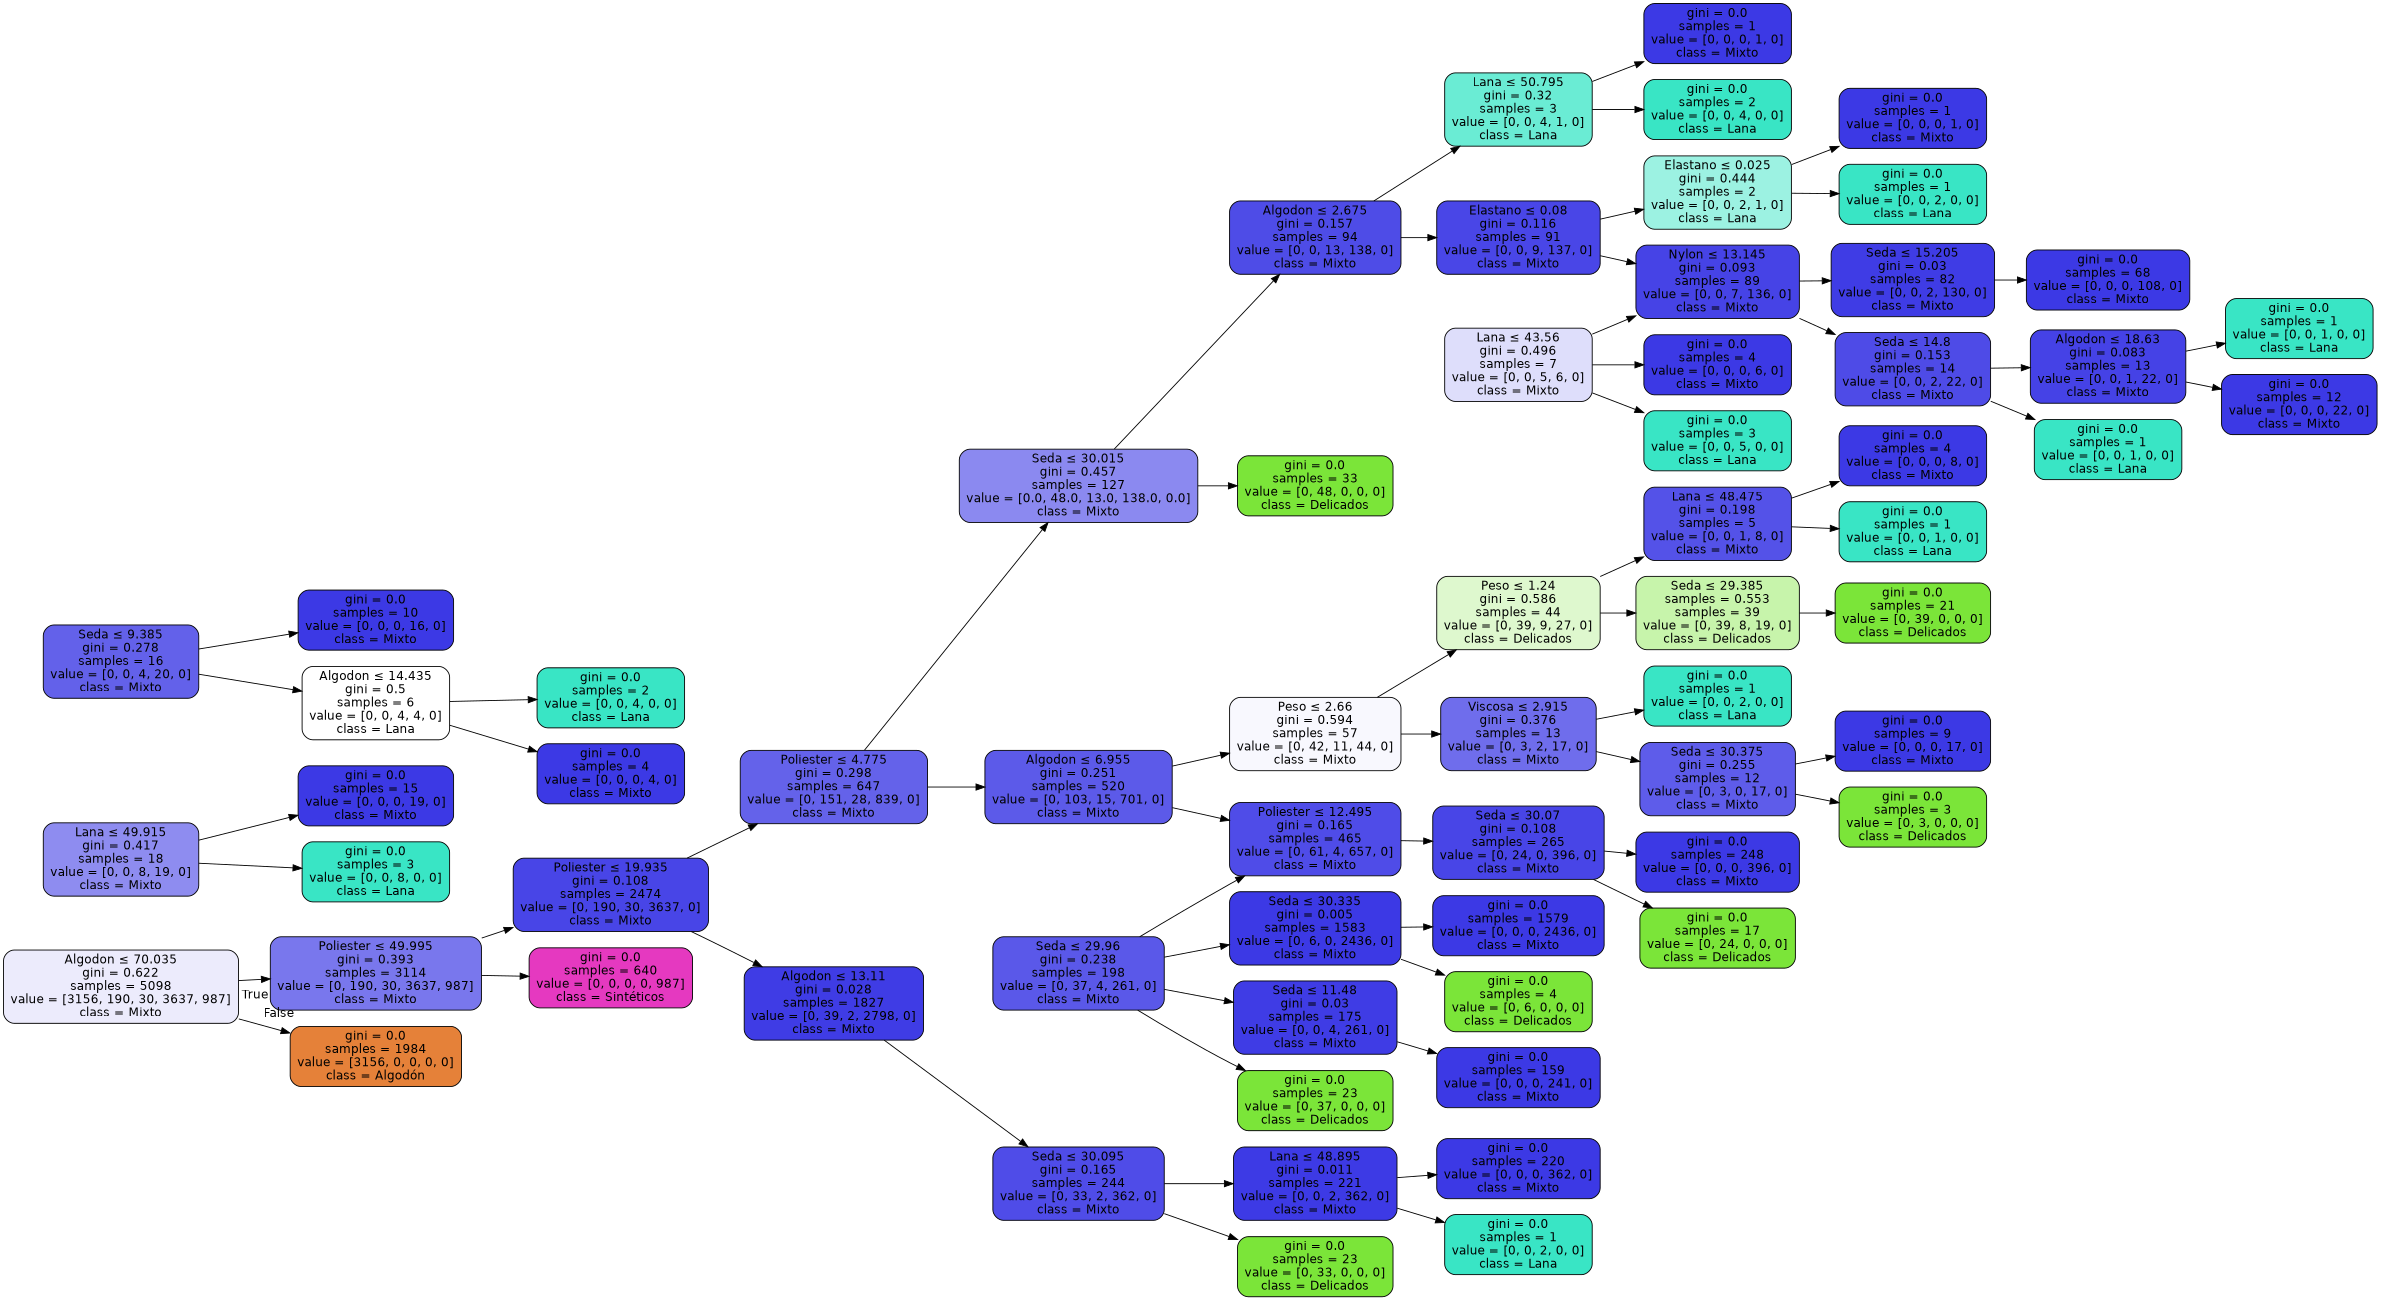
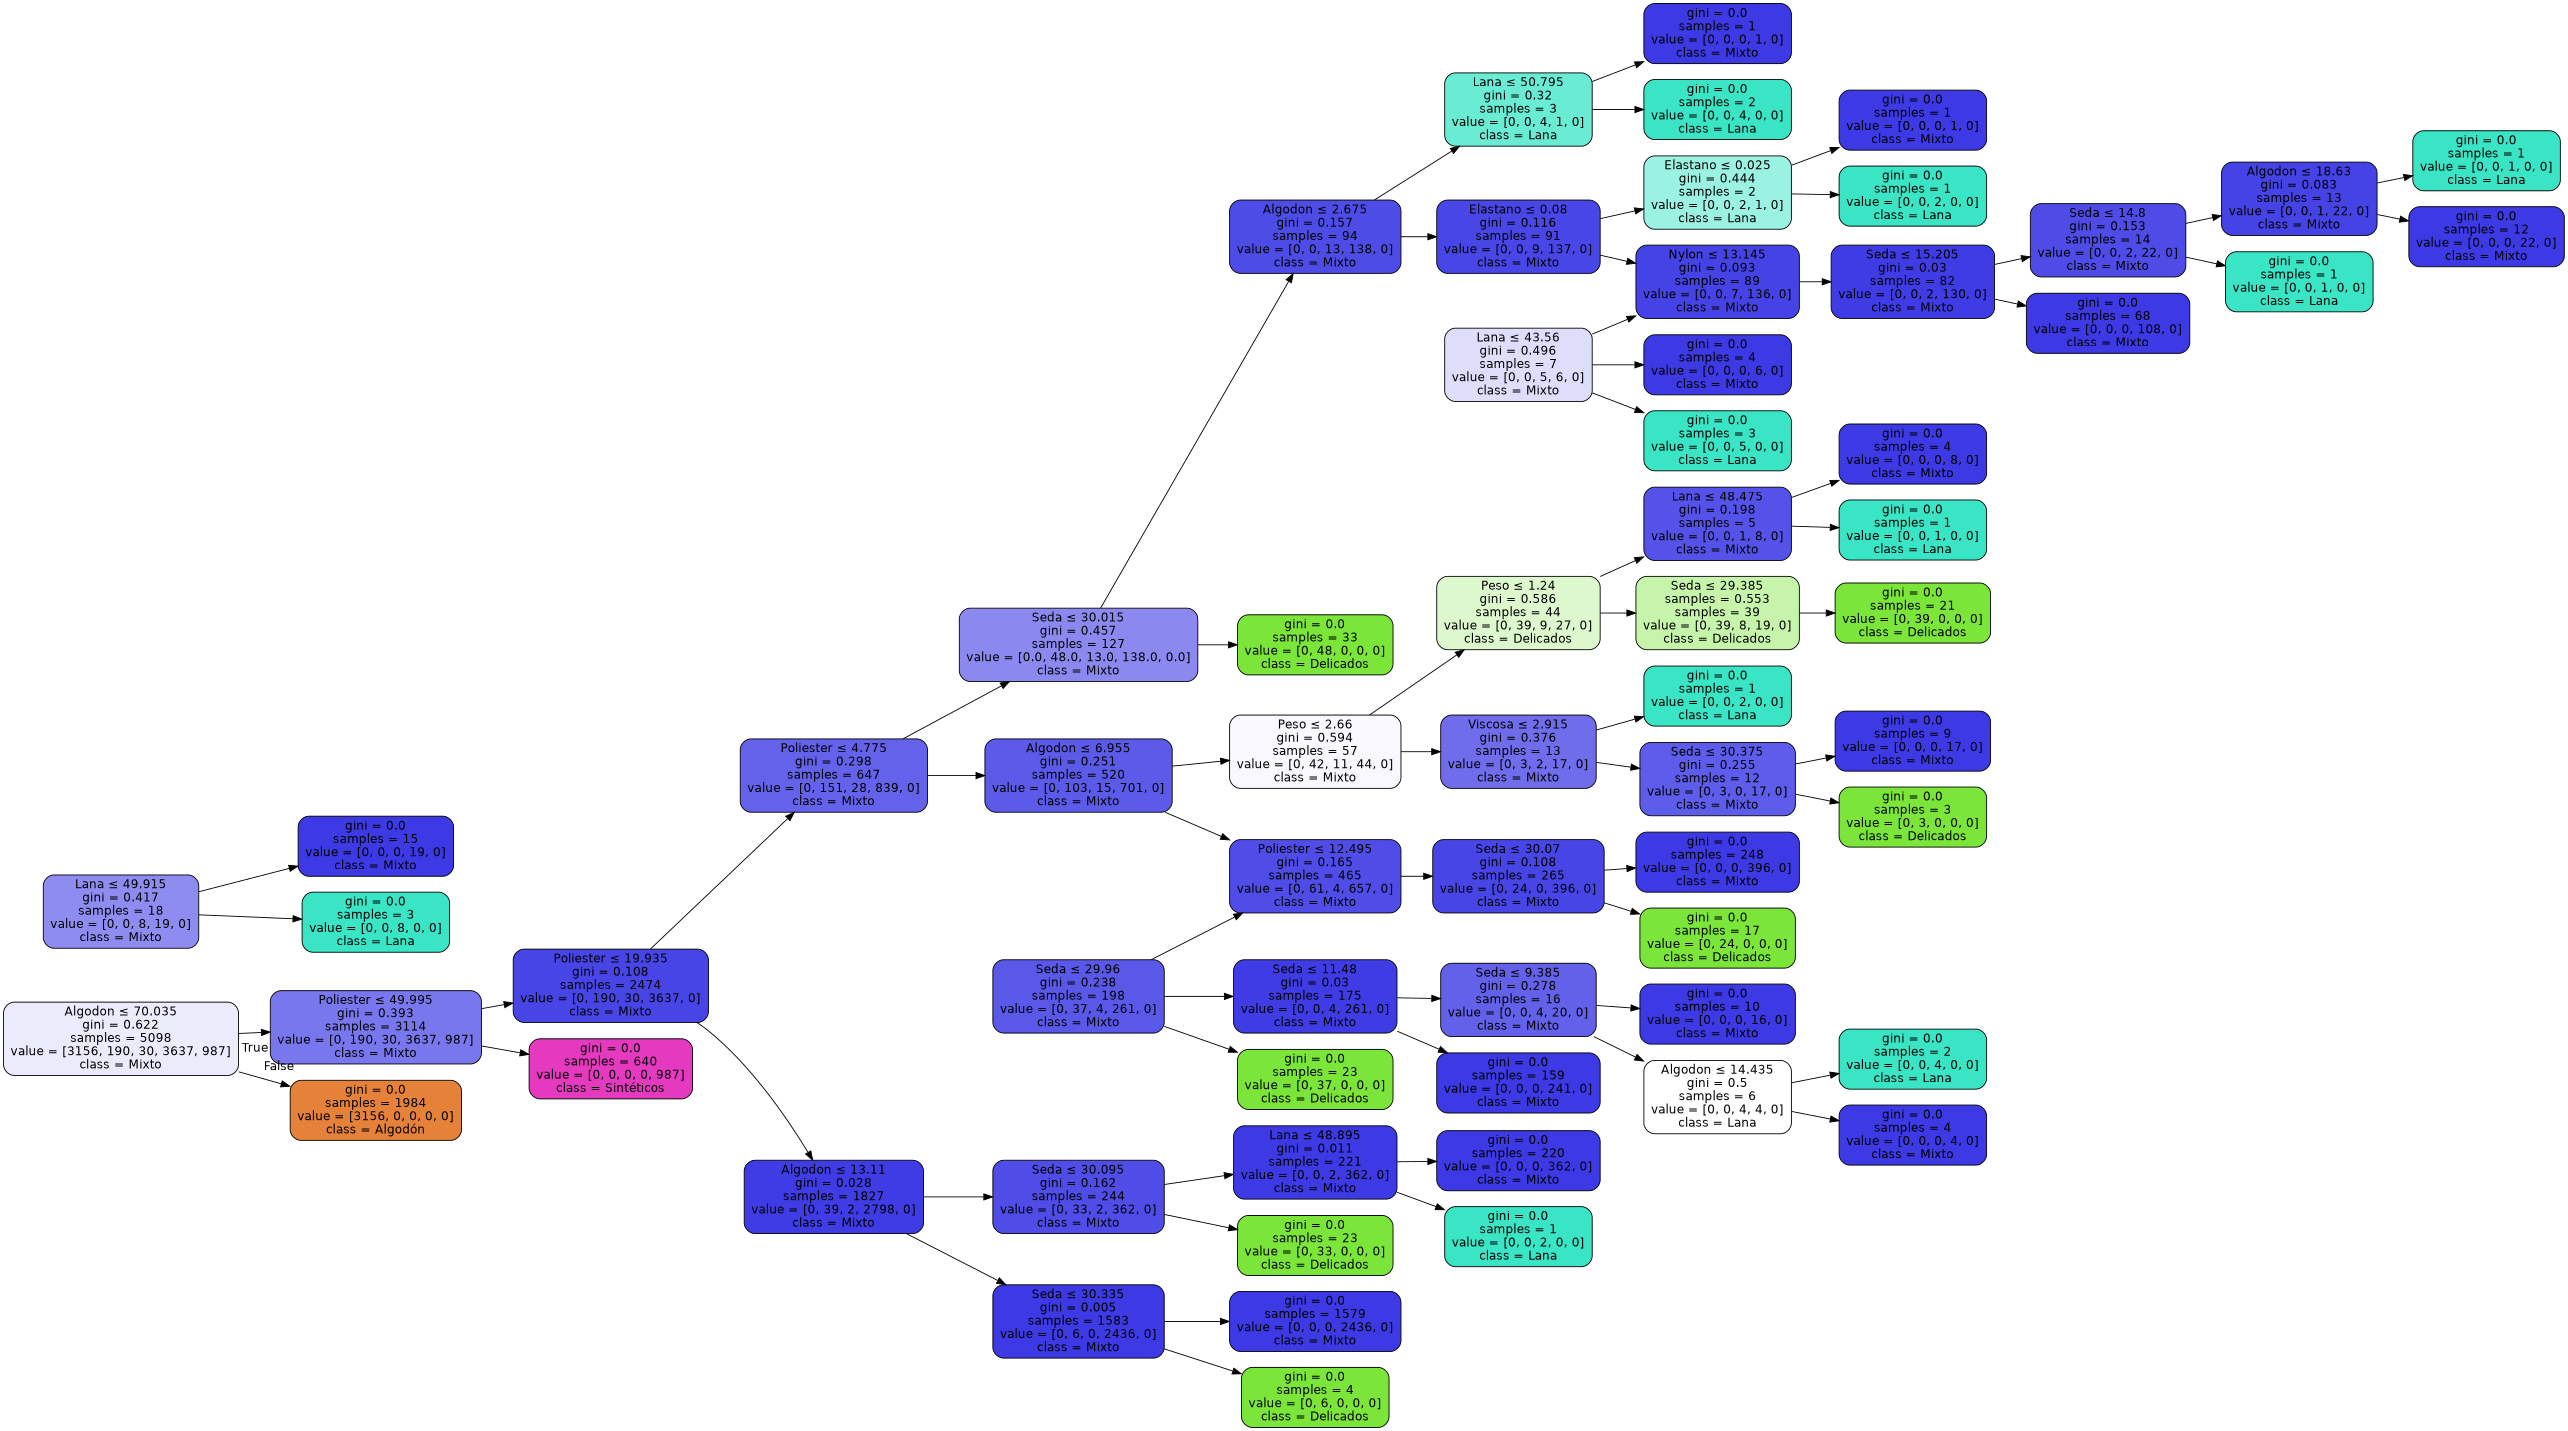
(1813, 325) -> (2008, 262)
(1192, 952) -> (952, 1257)
none -> (1414, 998)
(1079, 1170) -> (1079, 1183)
